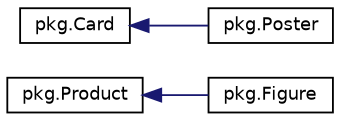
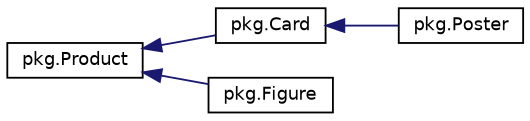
none -> (188, 40)
